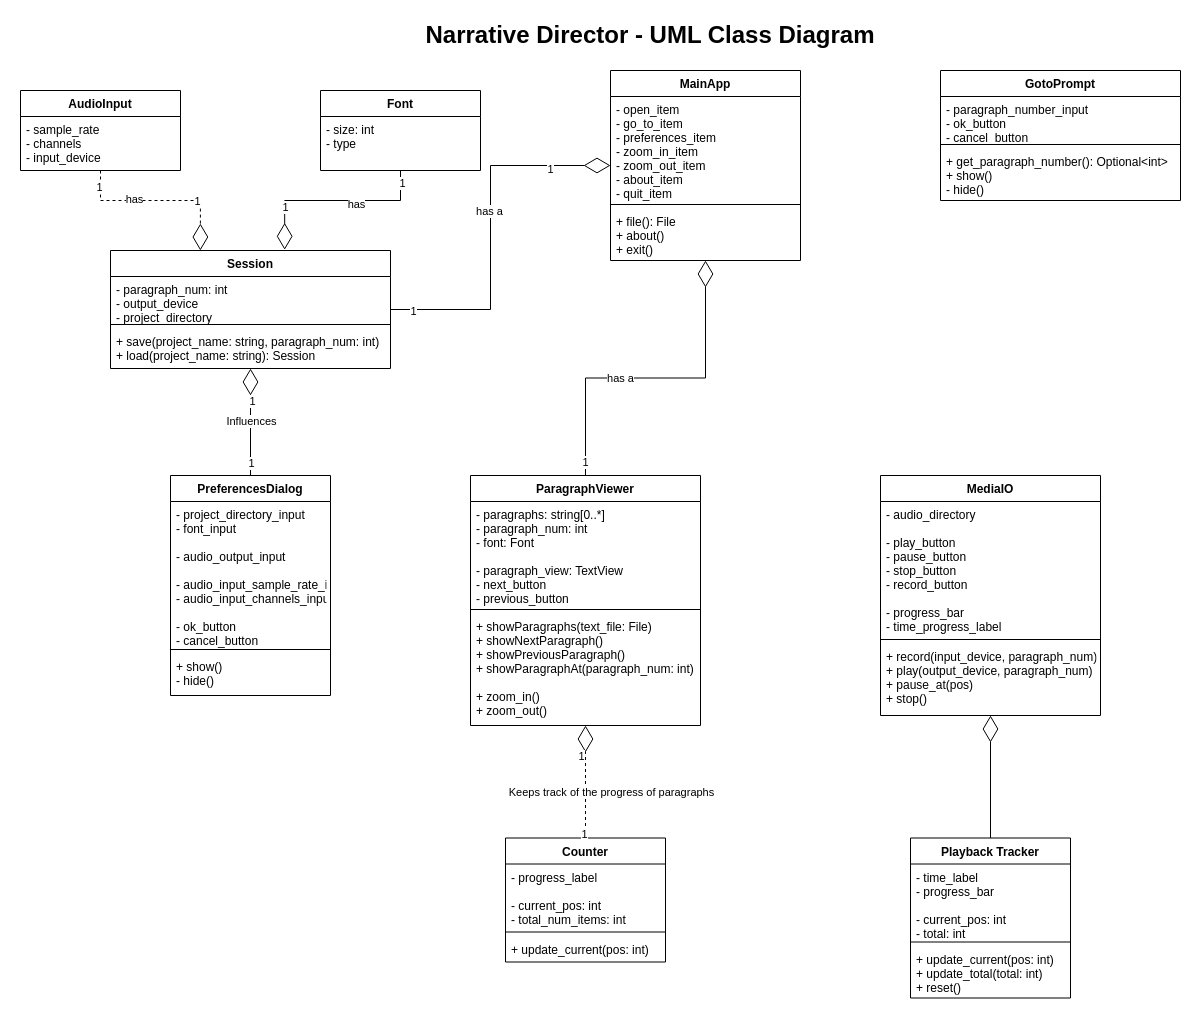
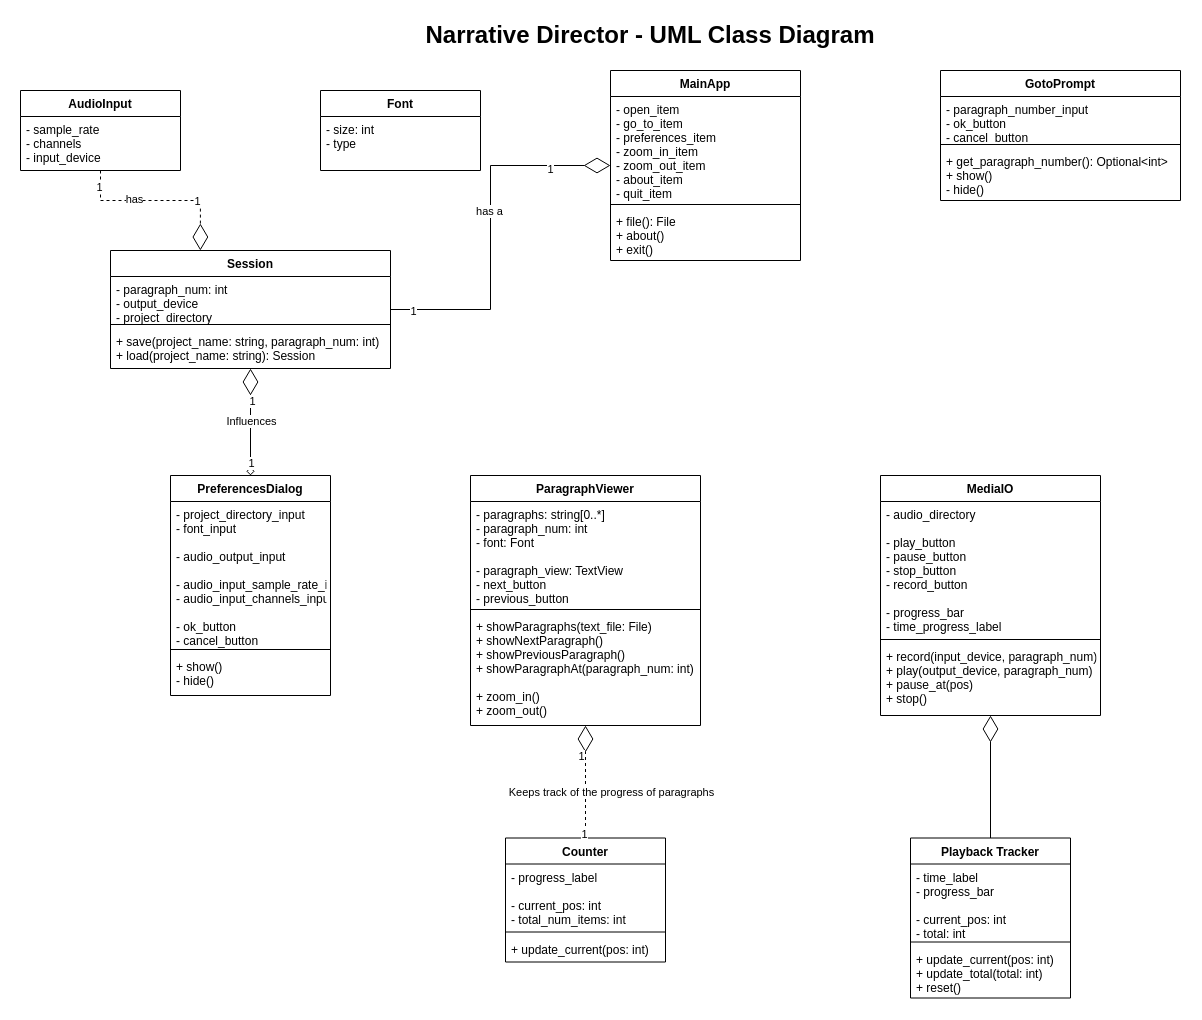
(346, 201) -> none
(643, 378) -> none
(251, 471) -> (251, 468)
